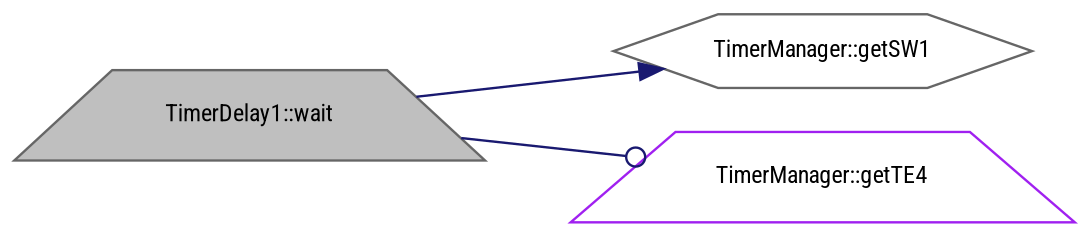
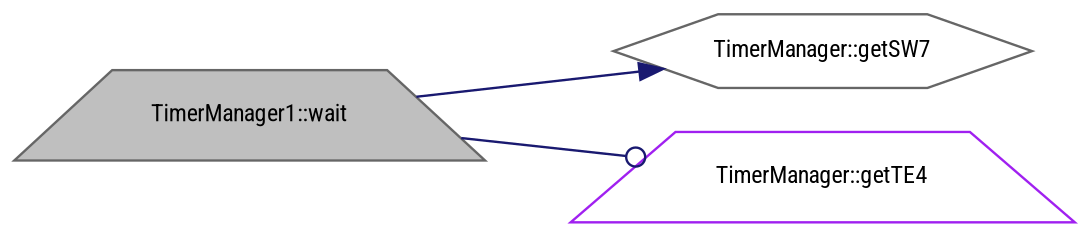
(823, 51) -> (823, 51)
(250, 115) -> (250, 115)
